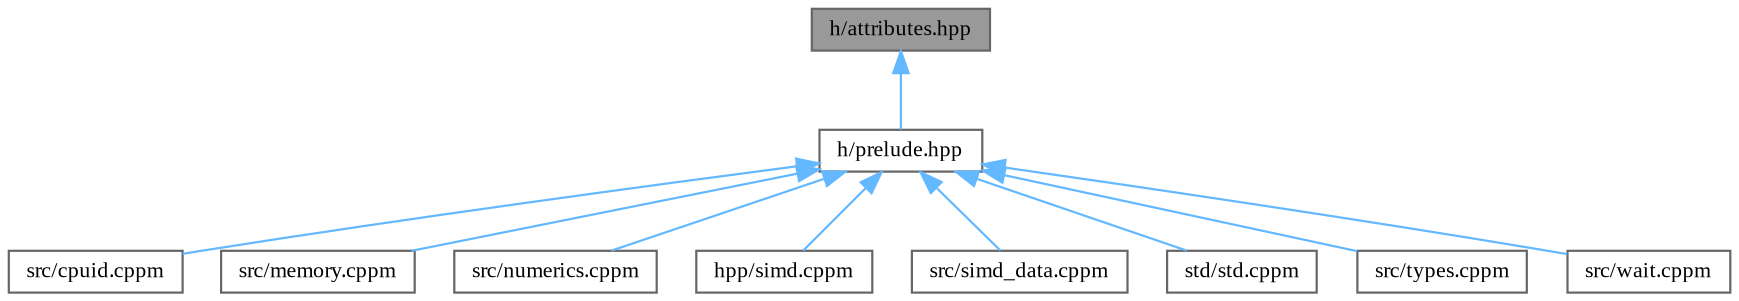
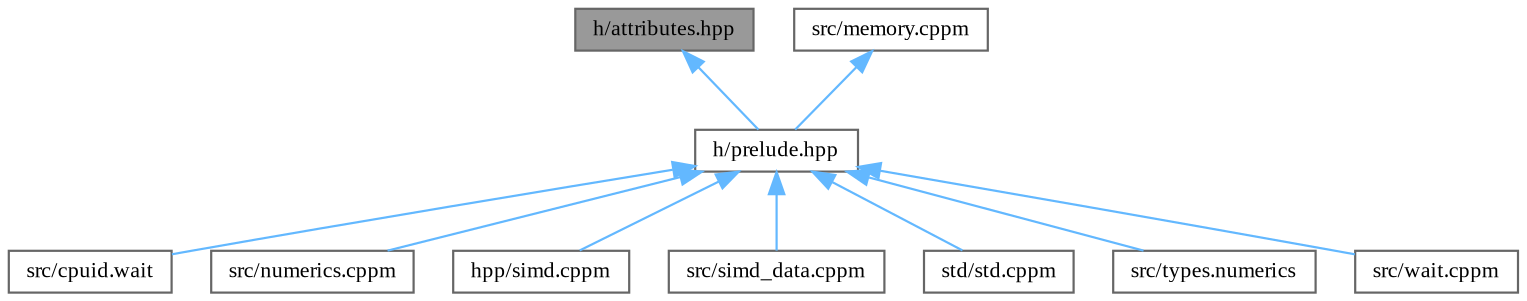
(605, 212) -> (826, 98)
(96, 272) -> (90, 272)
(1442, 272) -> (1214, 272)
